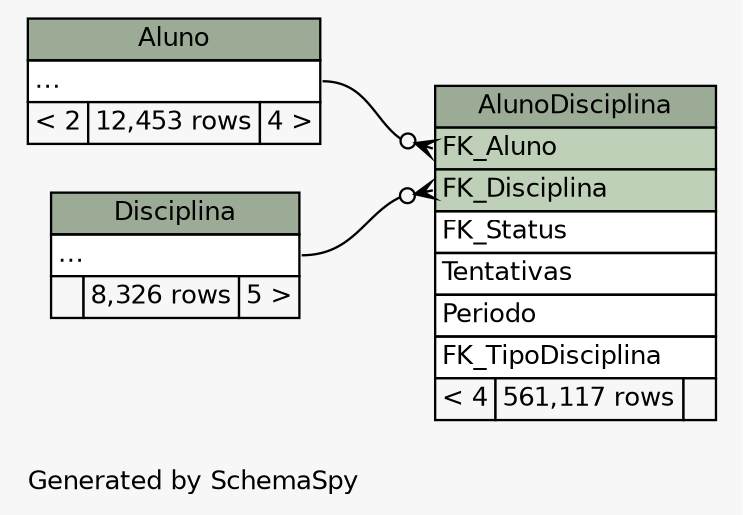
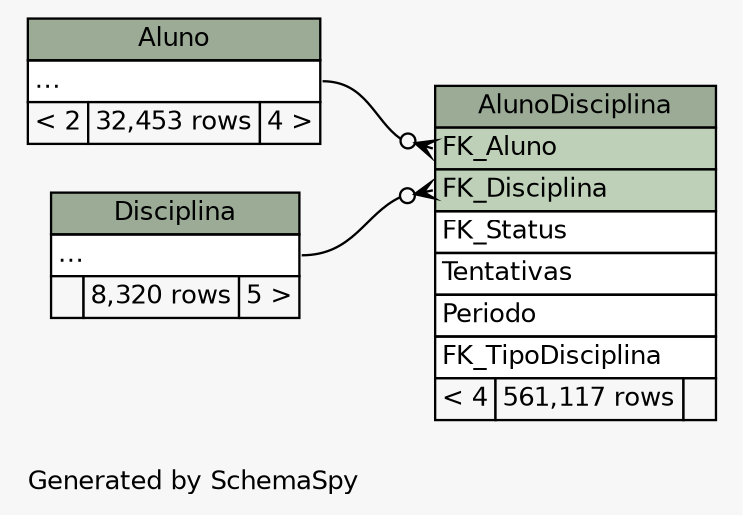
(174, 122) -> (174, 122)
(161, 296) -> (161, 296)
